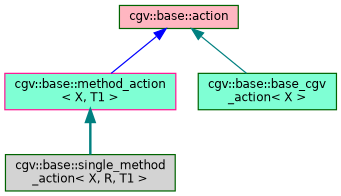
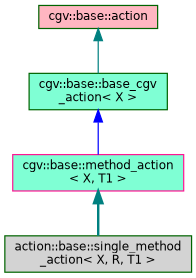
(134, 55) -> (98, 138)
(90, 173) -> (98, 254)
